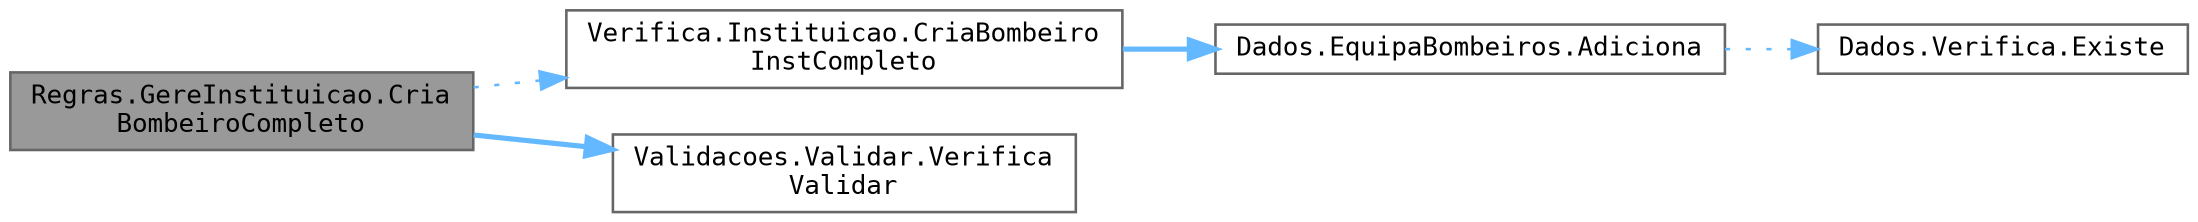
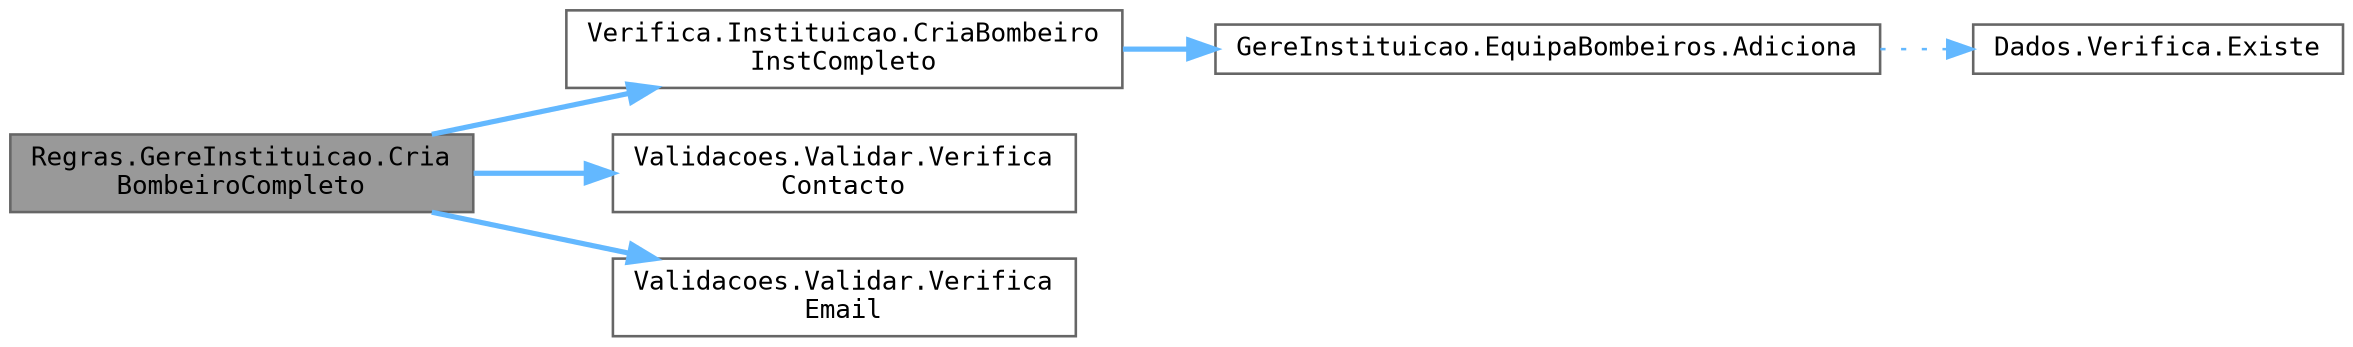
(1470, 49) -> (1548, 49)
(507, 84) -> (531, 114)
none -> (844, 173)
(844, 173) -> (844, 297)
